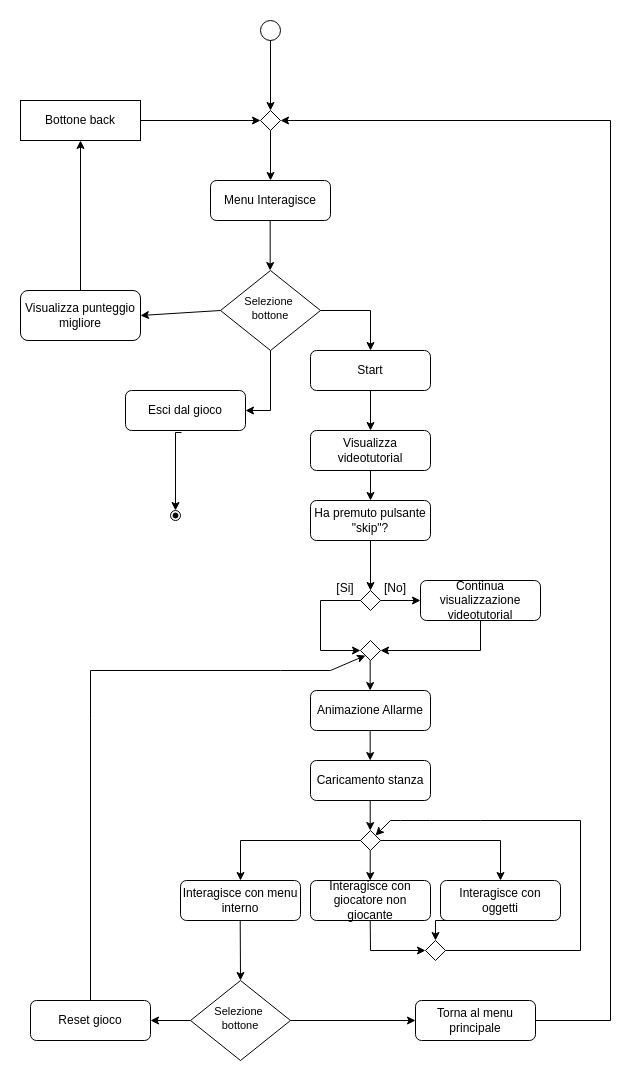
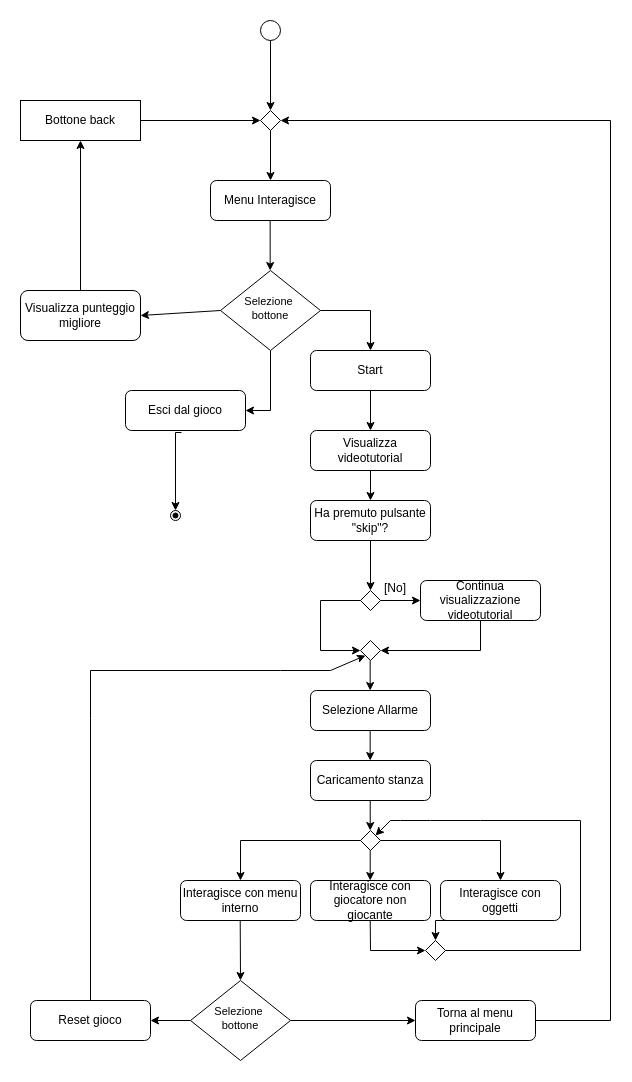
(346, 588) -> none
(371, 711) -> (371, 711)
